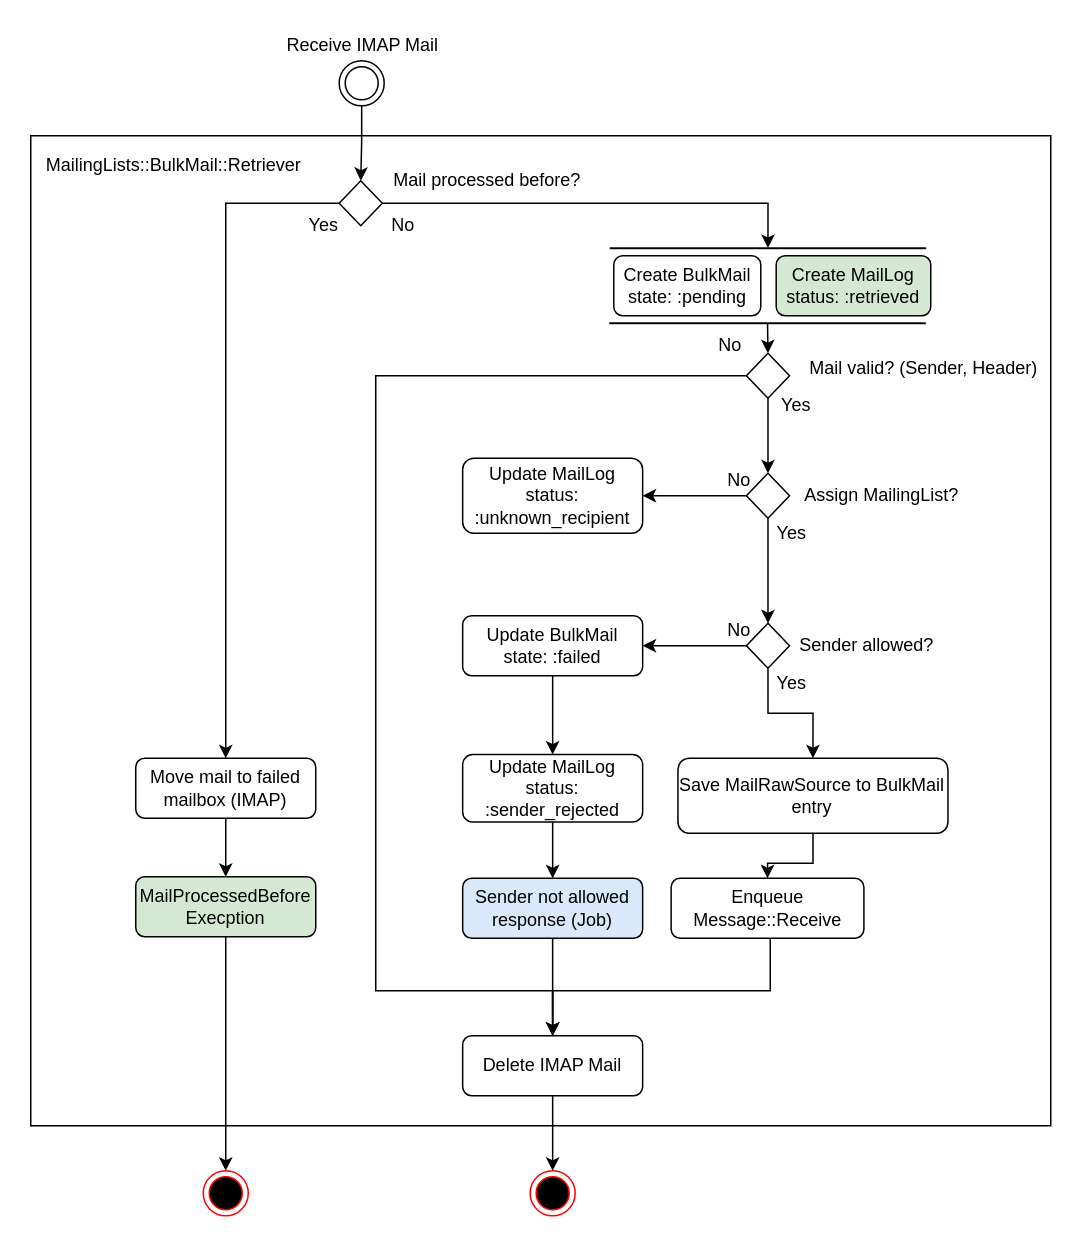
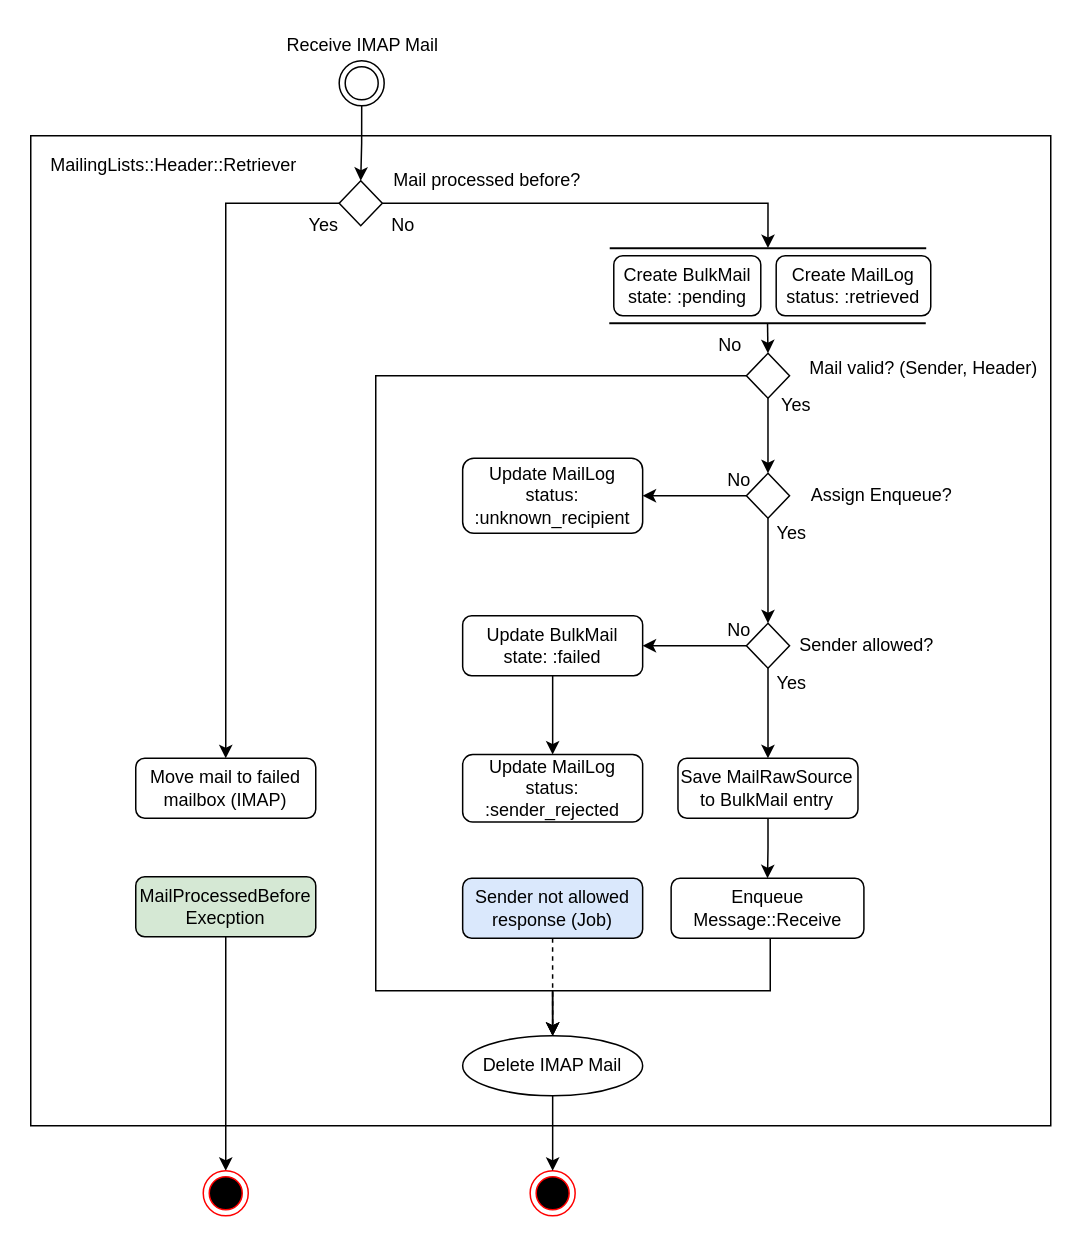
(174, 166) -> (174, 166)
(853, 286) -> (853, 286)
(882, 496) -> (882, 496)
(813, 796) -> (768, 788)
(226, 843) -> none
(553, 845) -> none
(553, 964) -> (553, 964)
(553, 1066) -> (553, 1066)
